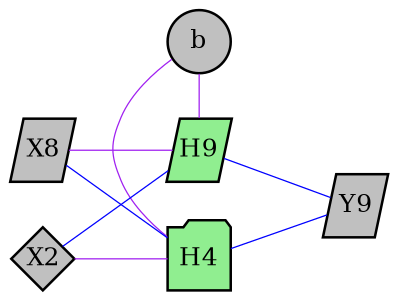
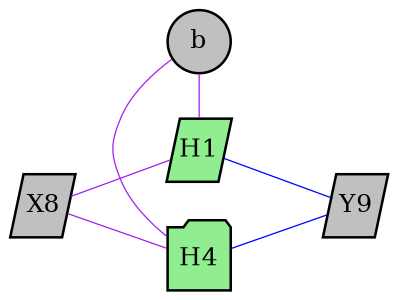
(199, 150) -> (199, 150)
(107, 194) -> (117, 231)
(43, 259) -> none
